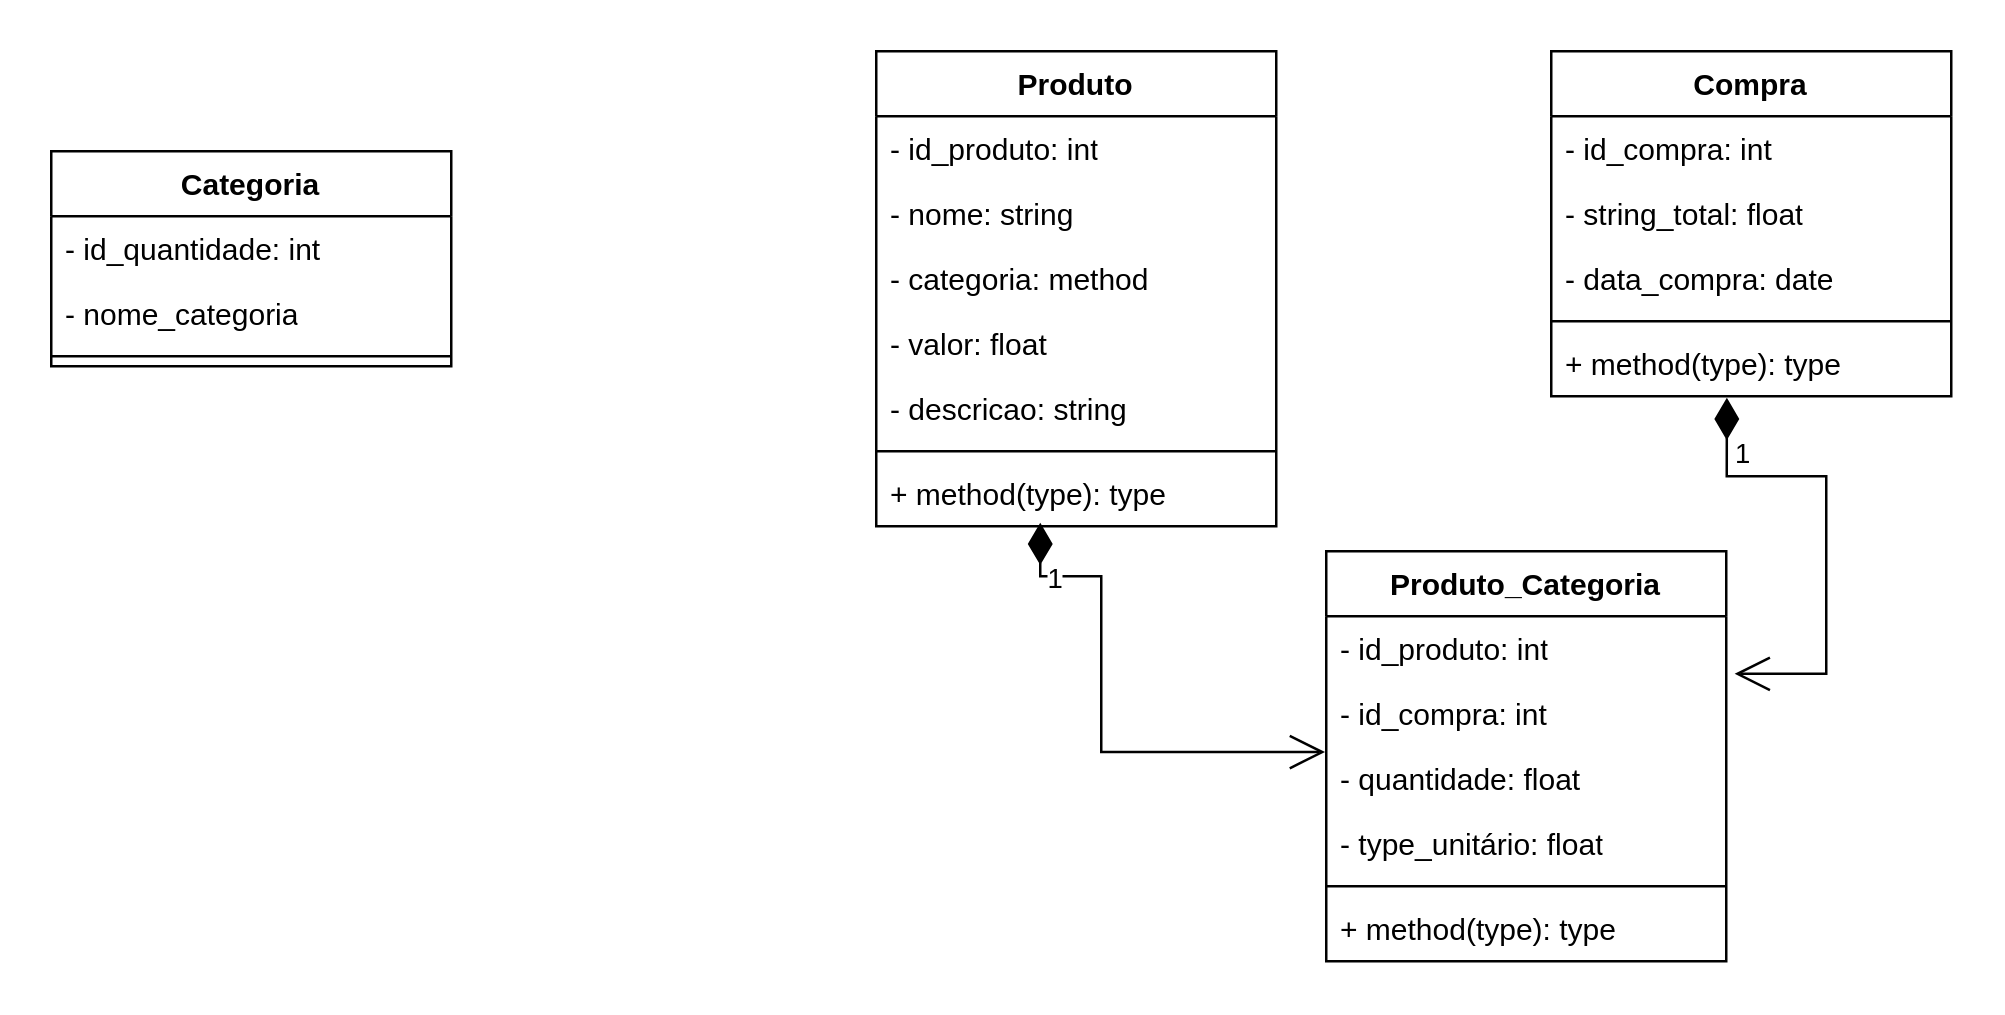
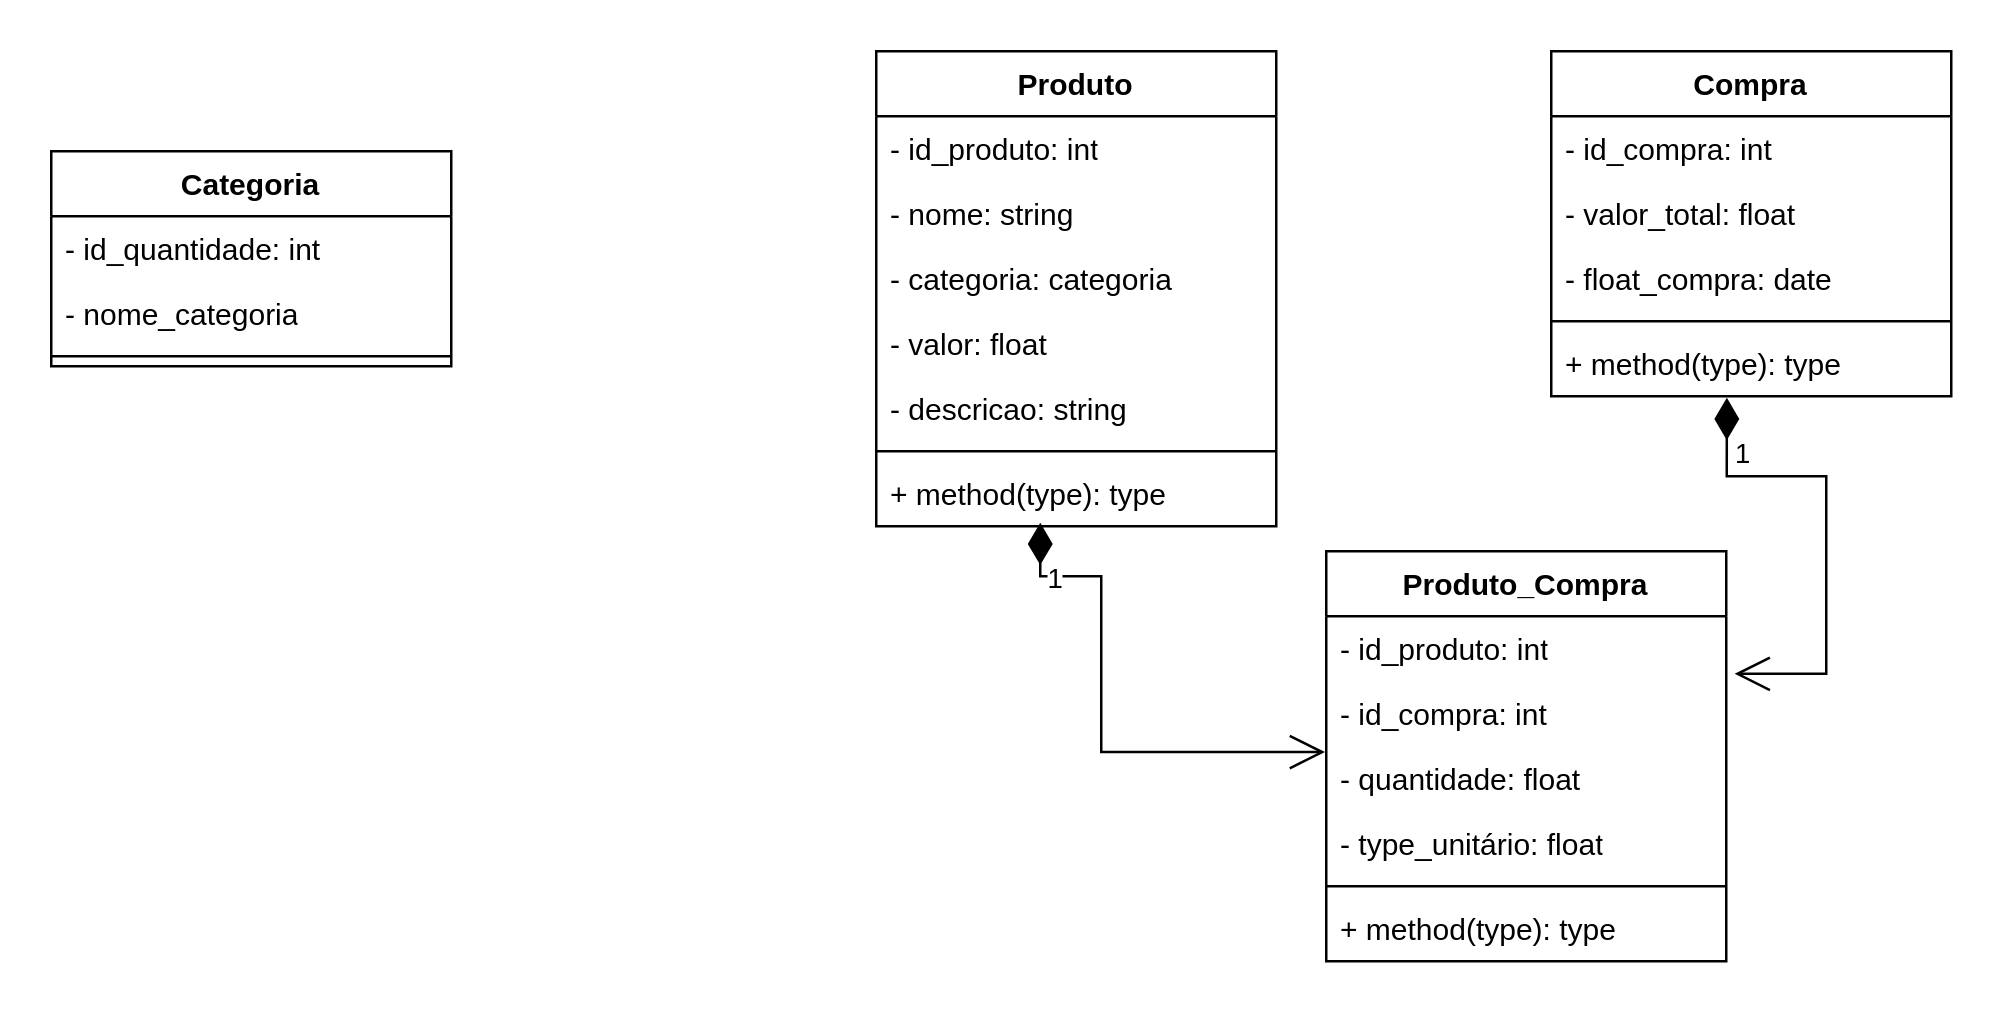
(1719, 217) -> (1711, 217)
(1035, 282) -> (1057, 282)
(1714, 282) -> (1719, 282)
(1526, 587) -> (1526, 587)
